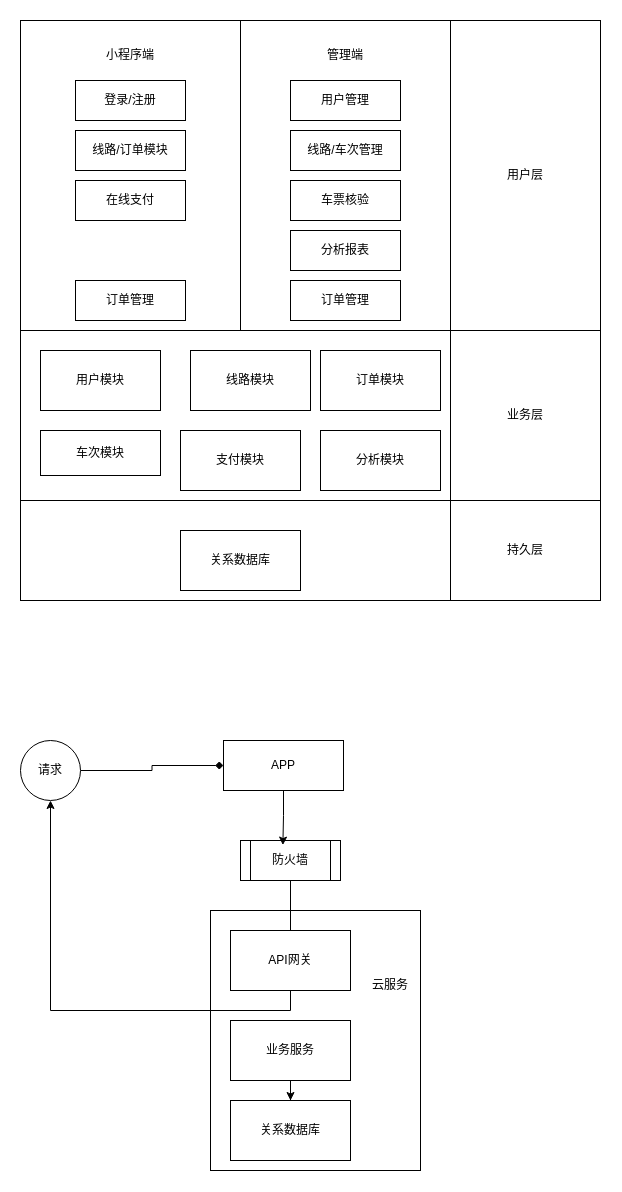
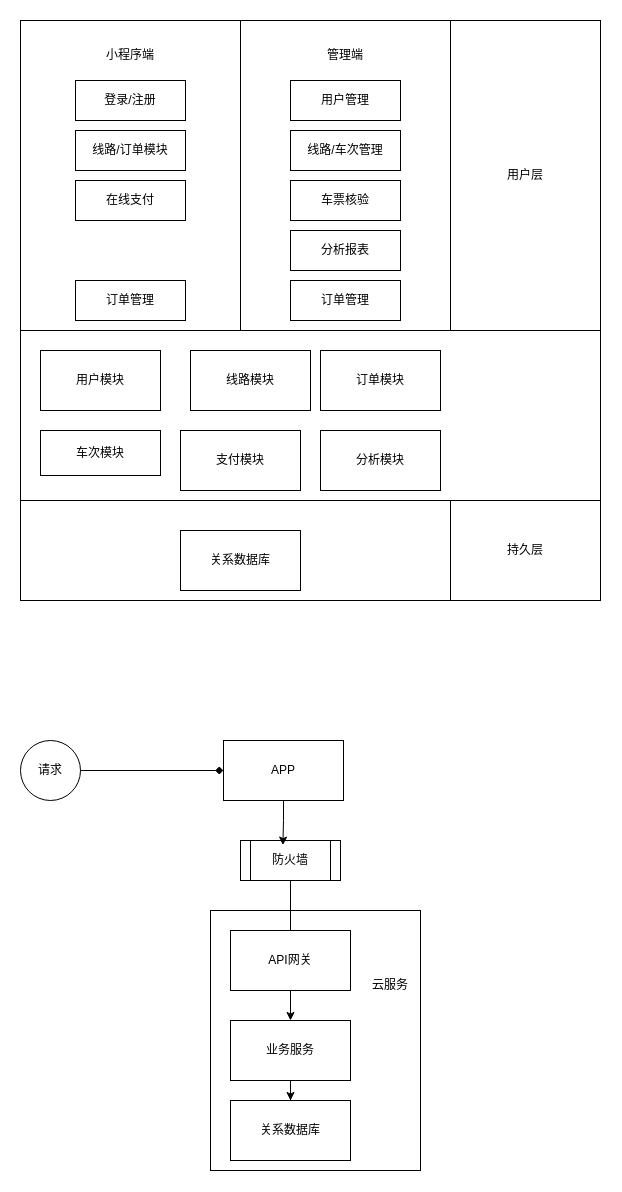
(526, 416) -> none
(284, 766) -> (284, 771)
(71, 1011) -> (291, 1011)
